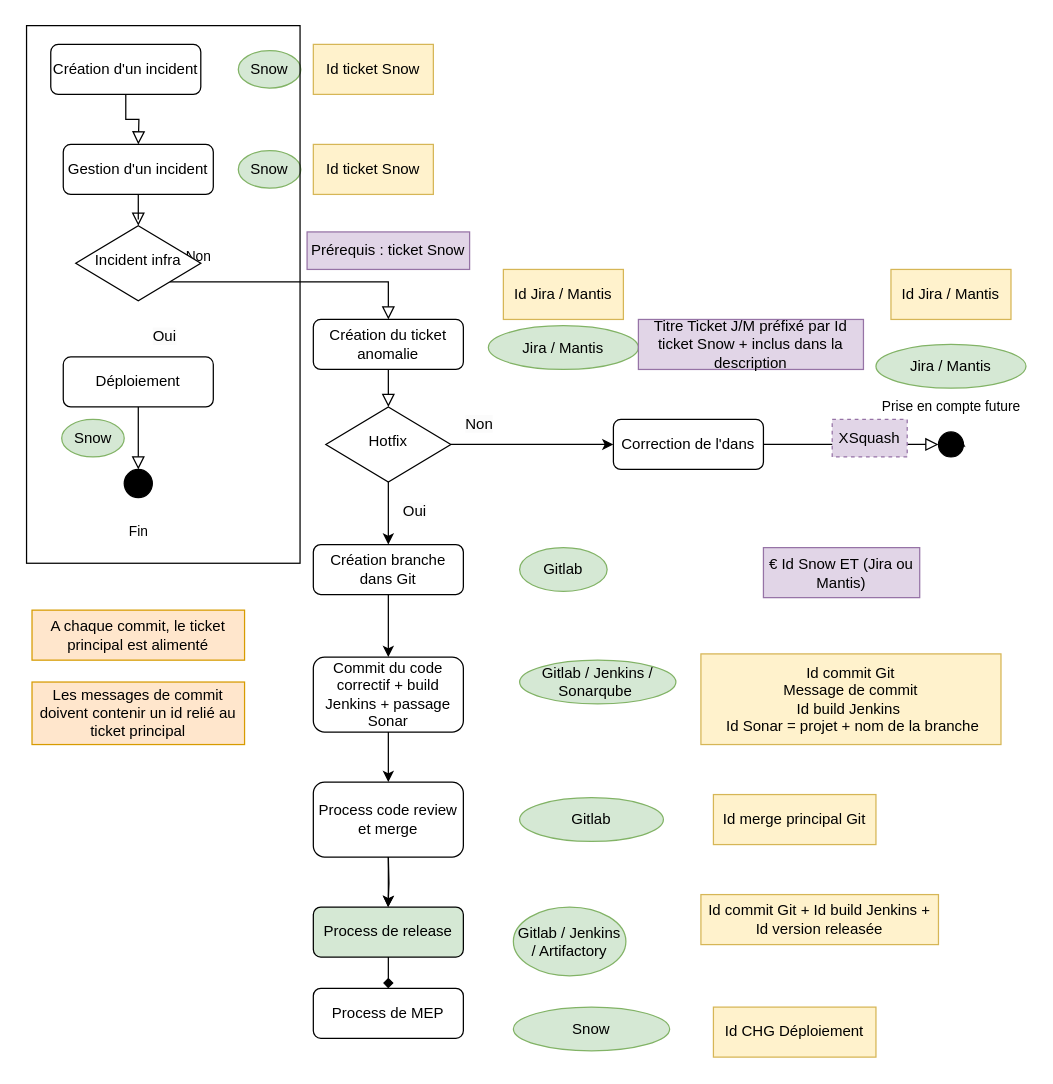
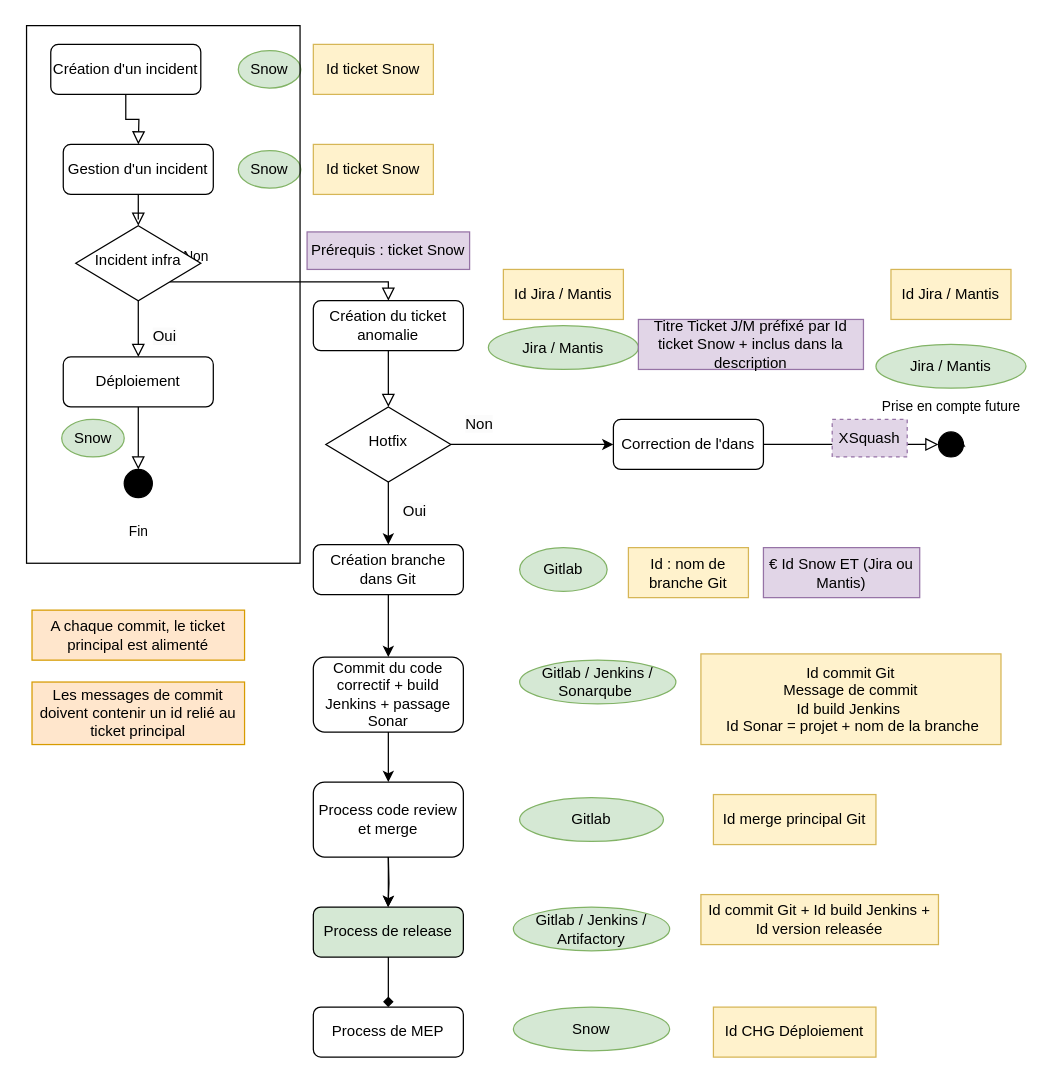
none -> (138, 322)
(388, 344) -> (388, 326)
none -> (688, 573)
(569, 941) -> (591, 929)
(388, 1013) -> (388, 1032)
